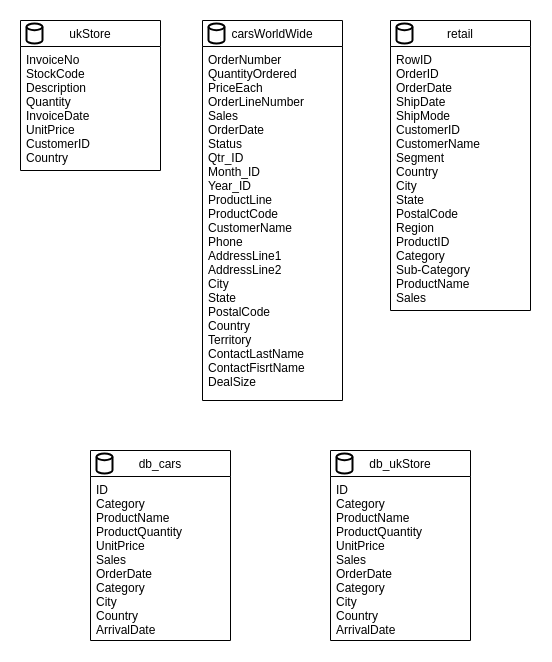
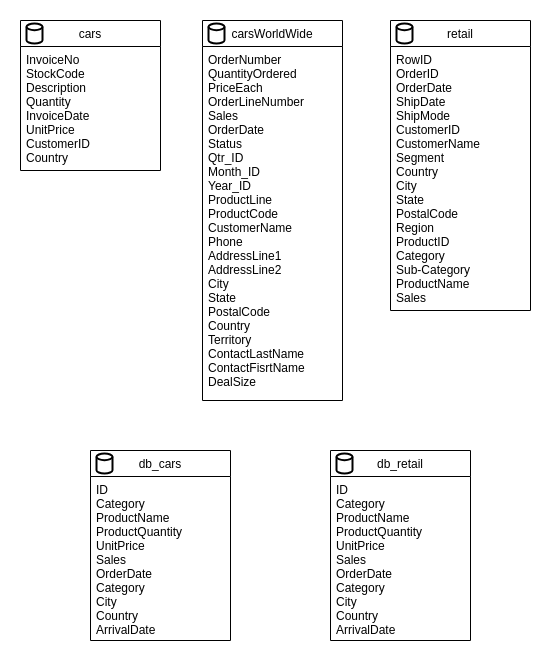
(90, 34) -> (90, 34)
(400, 464) -> (400, 464)
